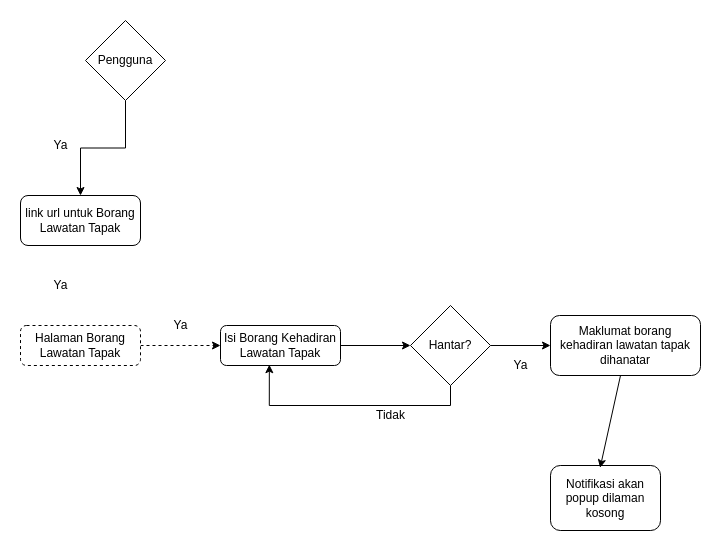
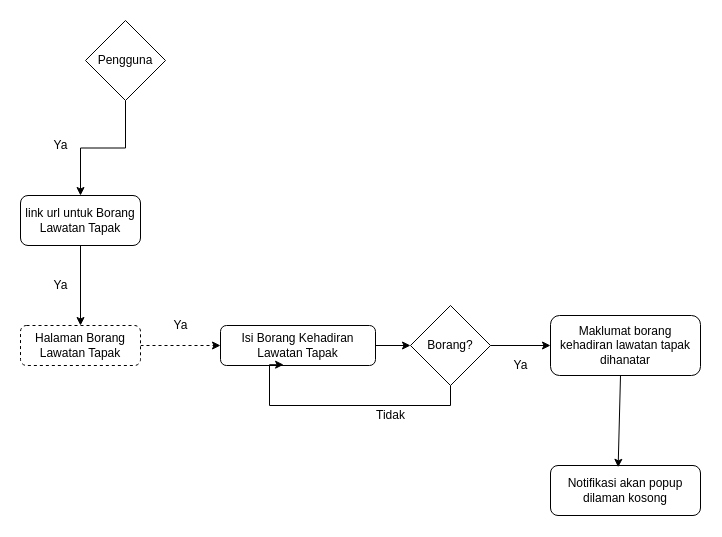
none -> (81, 282)
(281, 346) -> (298, 346)
(451, 346) -> (451, 346)
(606, 498) -> (626, 491)
